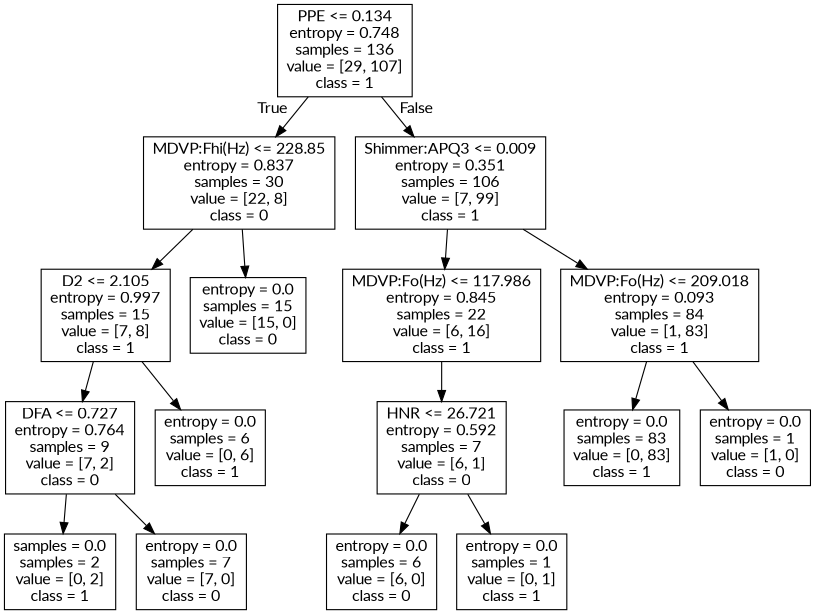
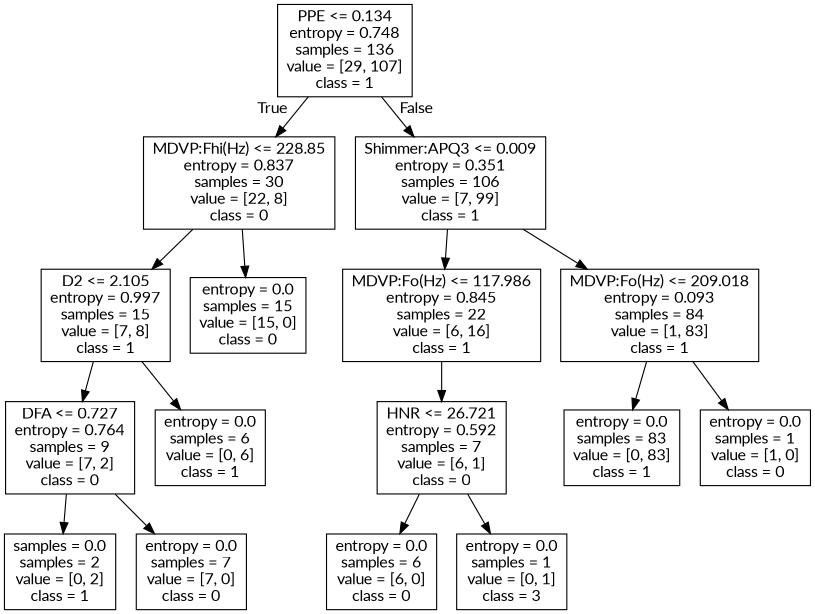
(512, 572) -> (512, 572)
